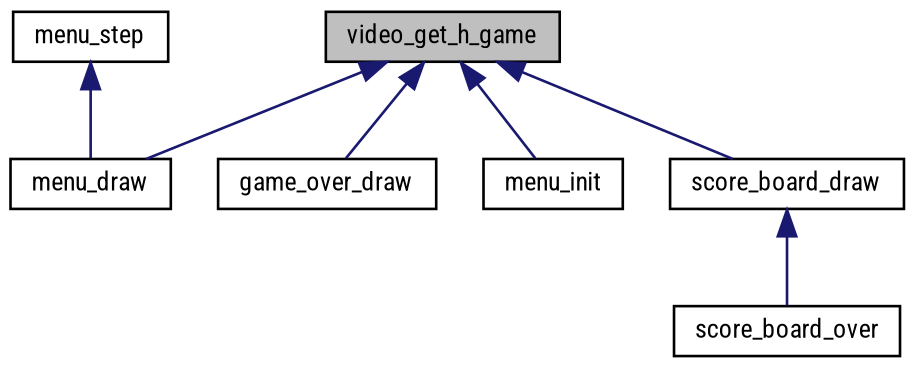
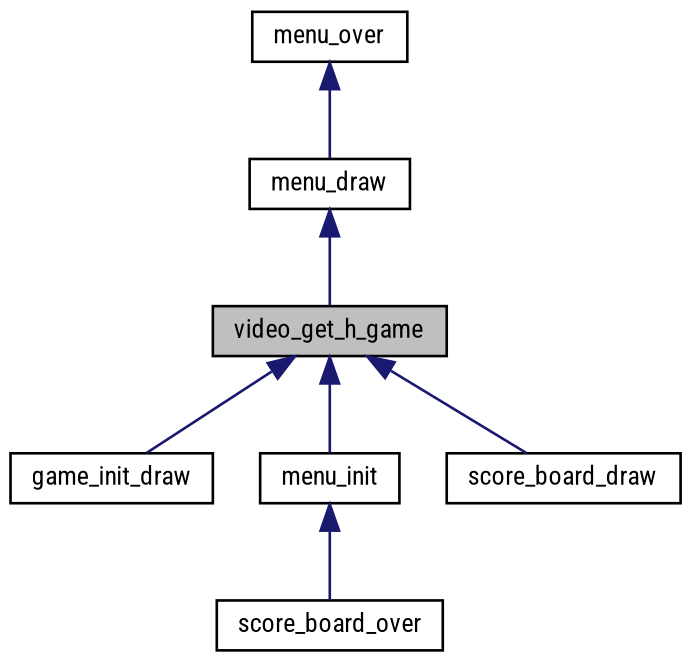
(91, 37) -> (330, 37)
(254, 115) -> (330, 271)
(327, 184) -> (112, 478)
(787, 271) -> (330, 566)
